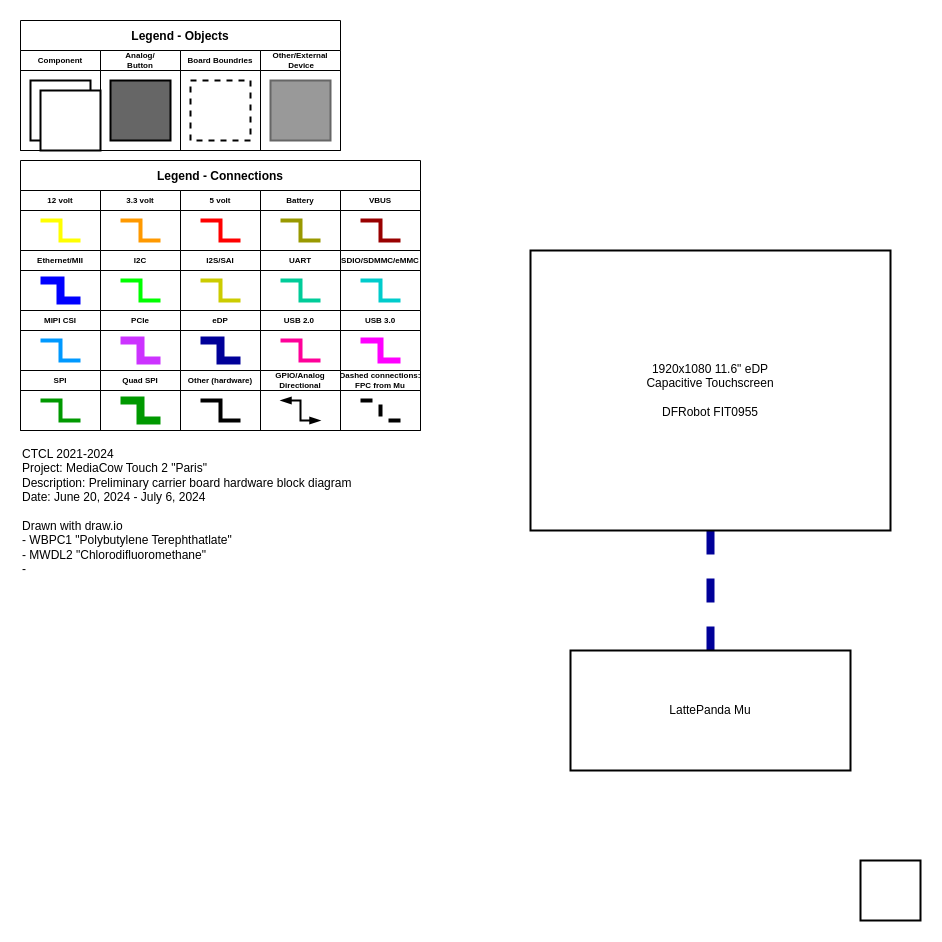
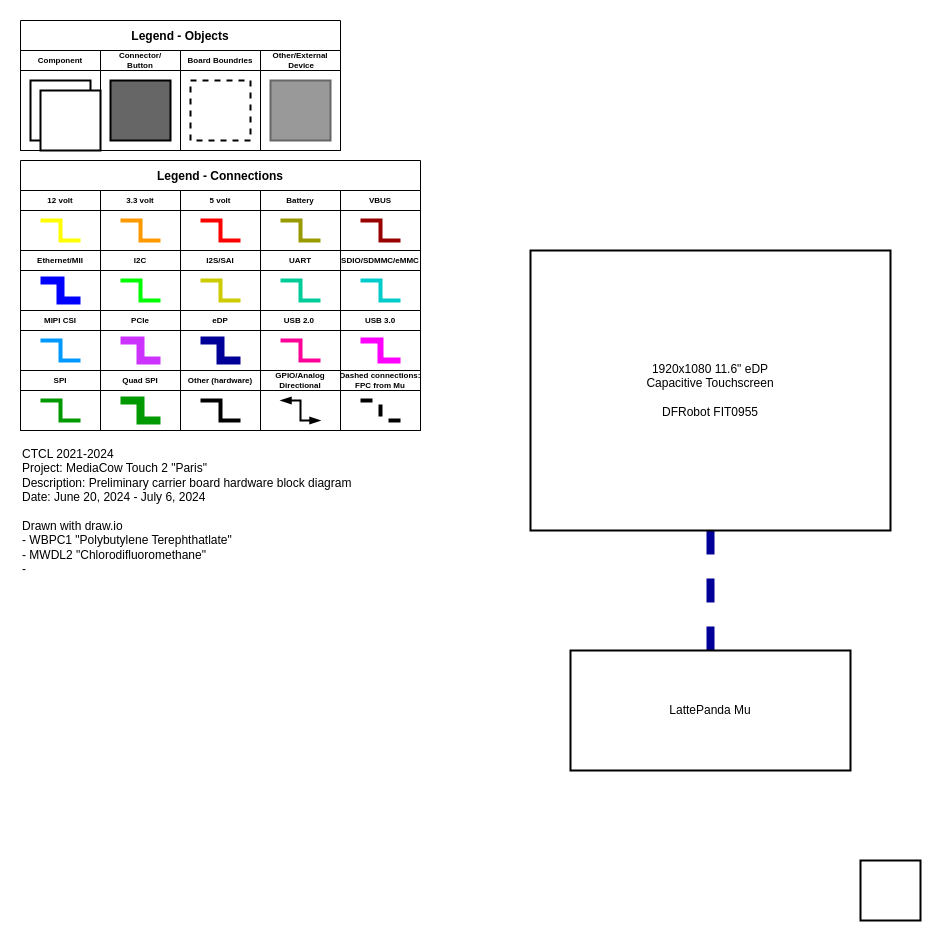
(140, 55) -> (140, 55)
